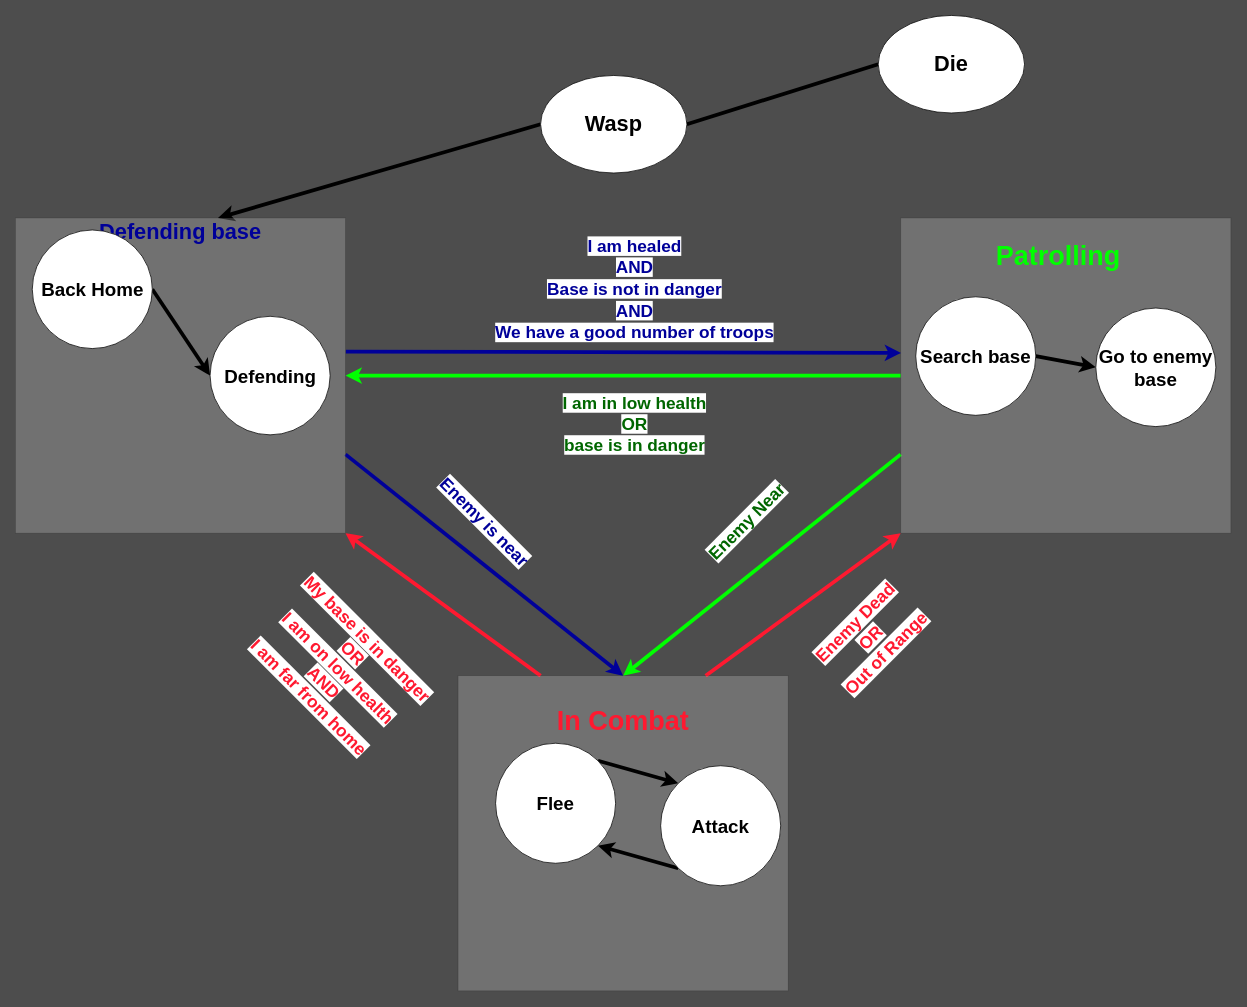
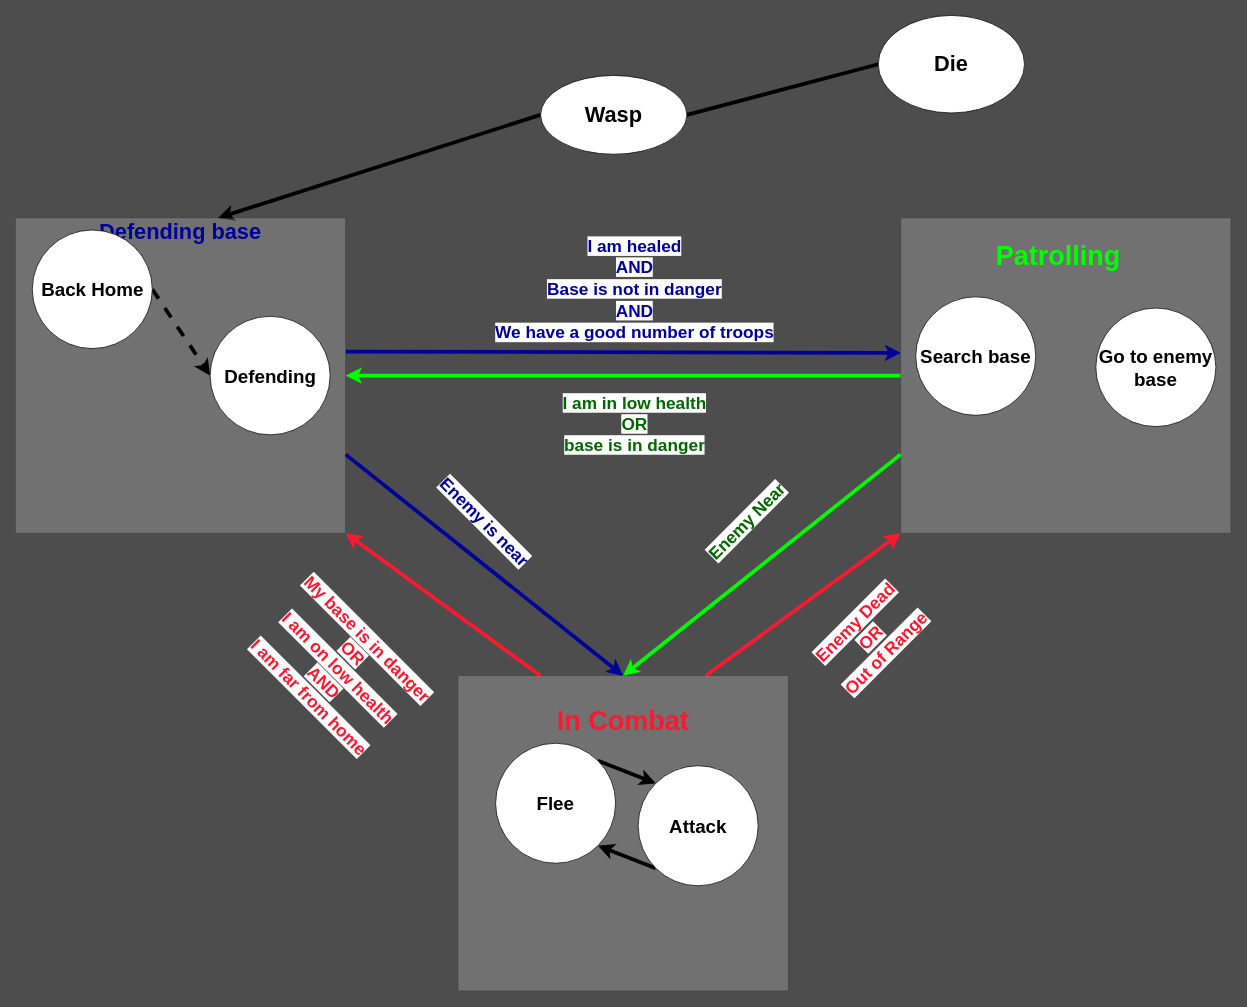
(614, 124) -> (614, 115)
(179, 328) -> (179, 328)
(1060, 361) -> none
(720, 825) -> (698, 825)
